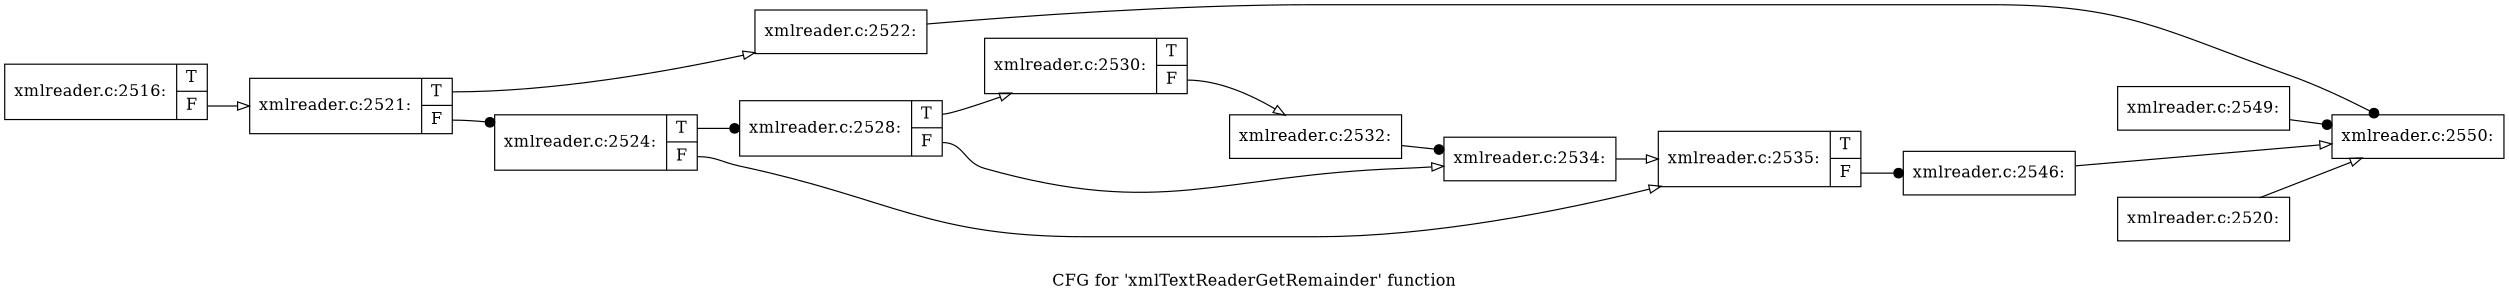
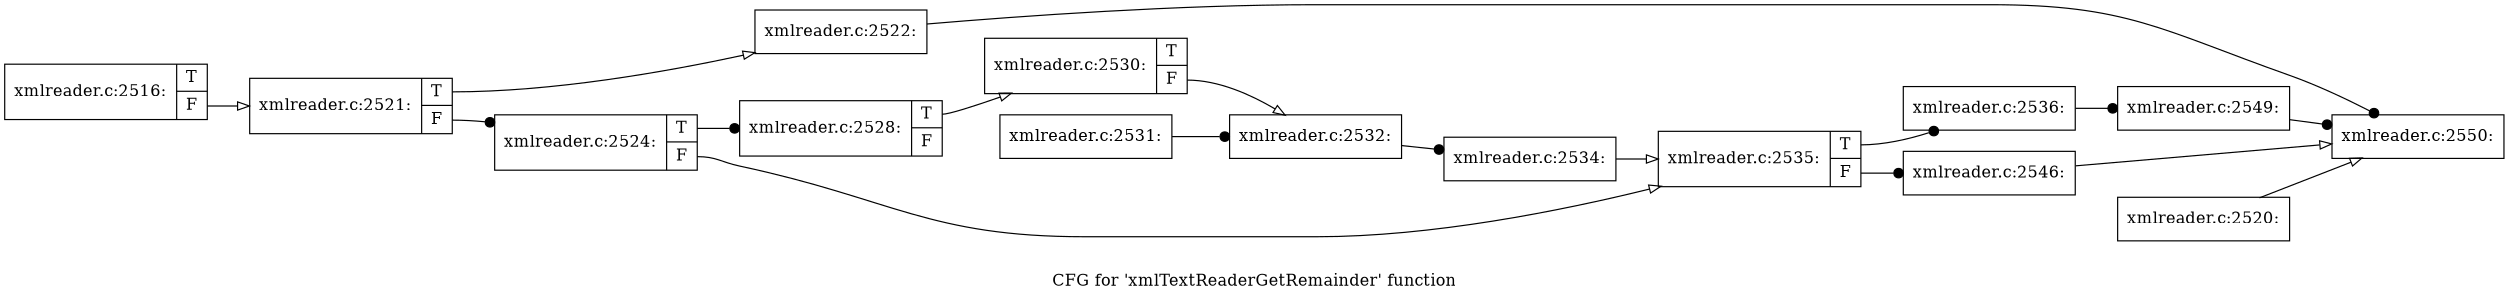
none -> (1989, 108)
none -> (1086, 137)
(1182, 190) -> none
